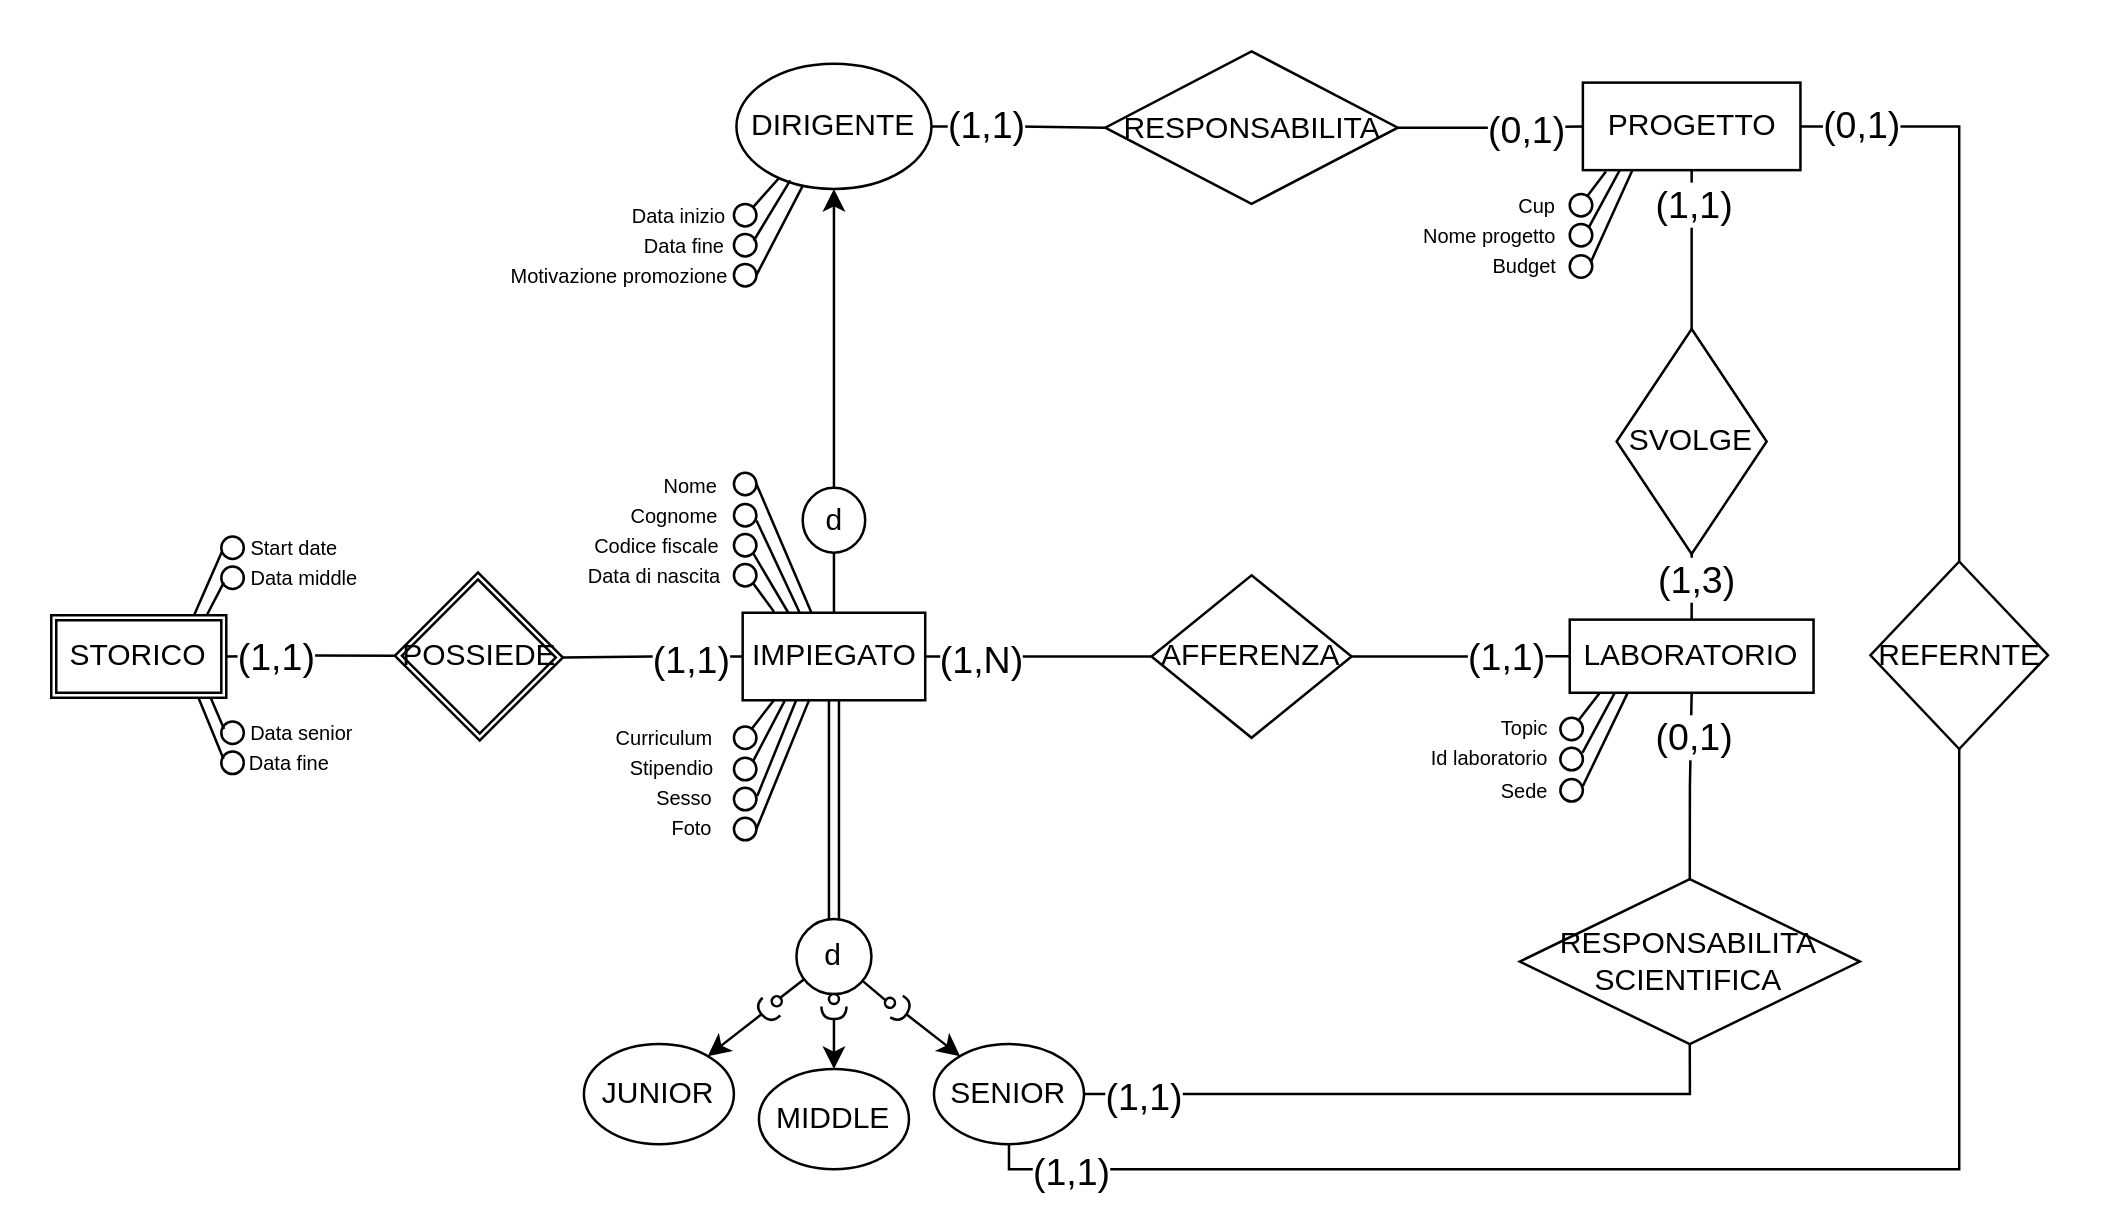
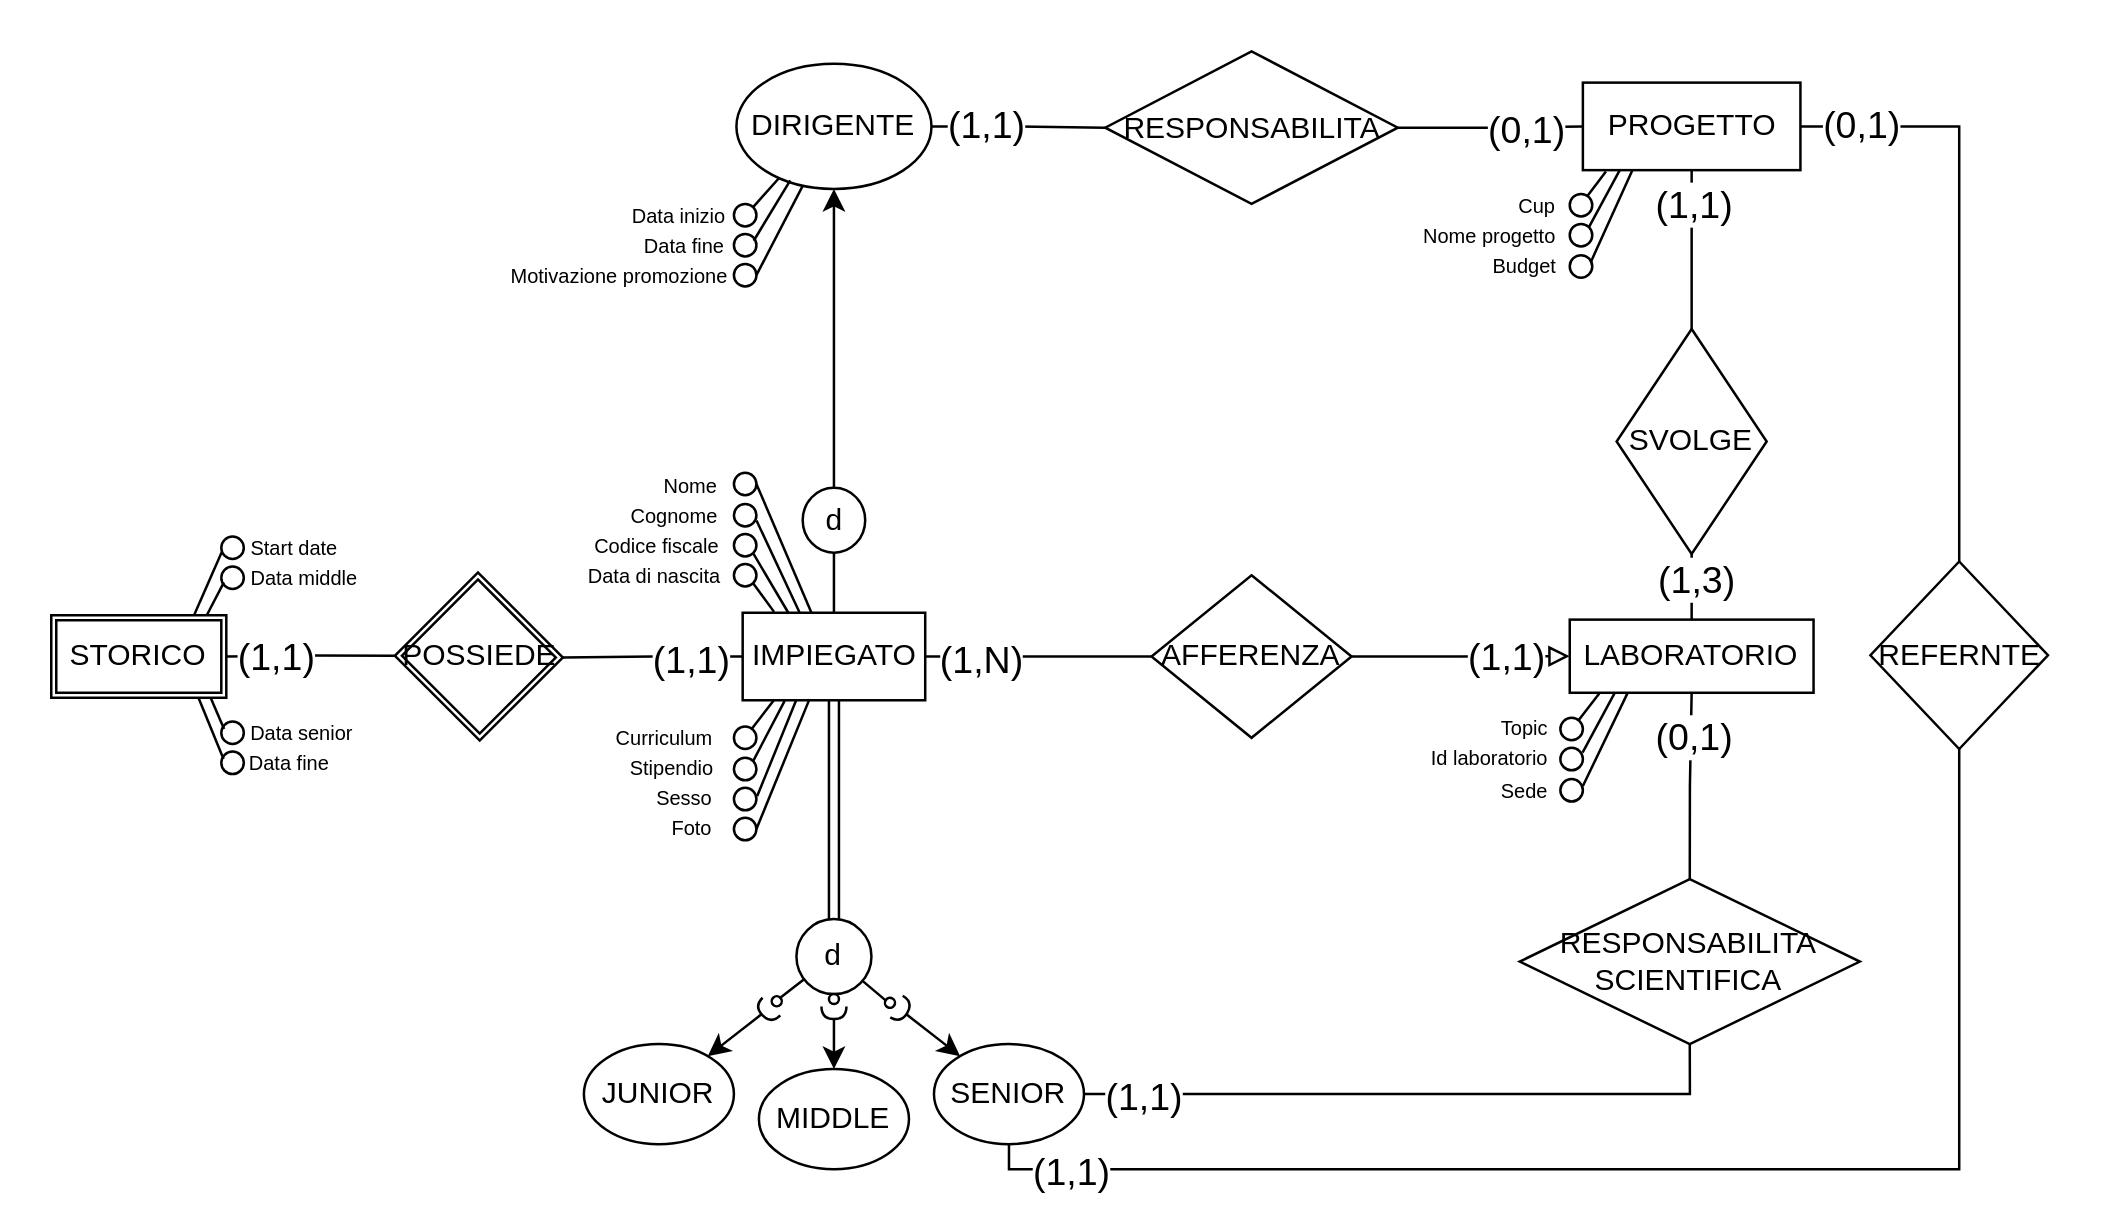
(1556, 656) -> (1547, 656)
